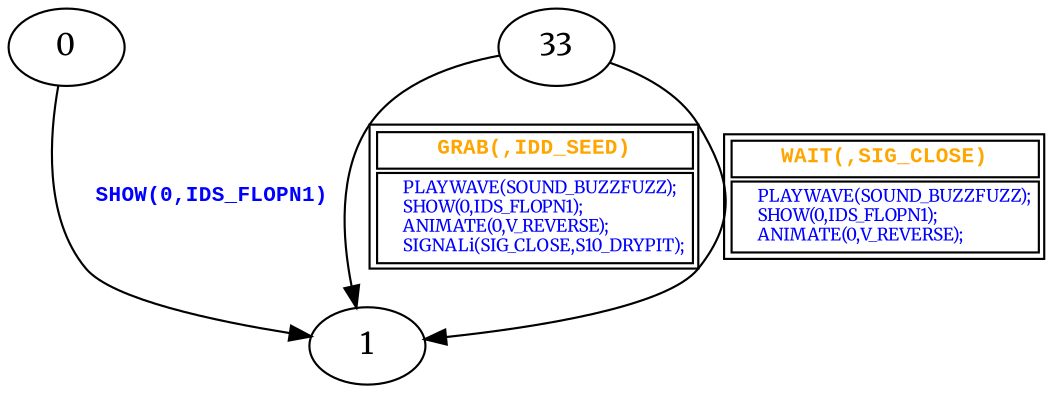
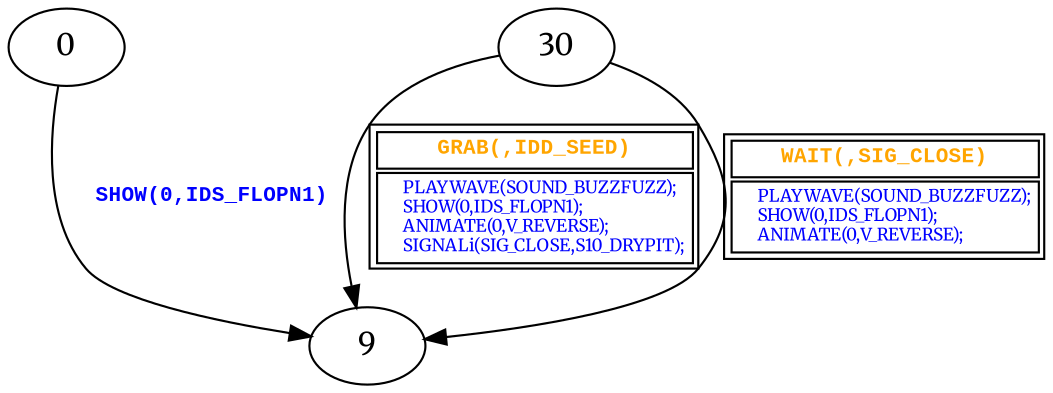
(556, 47) -> (556, 47)
(367, 346) -> (367, 346)
